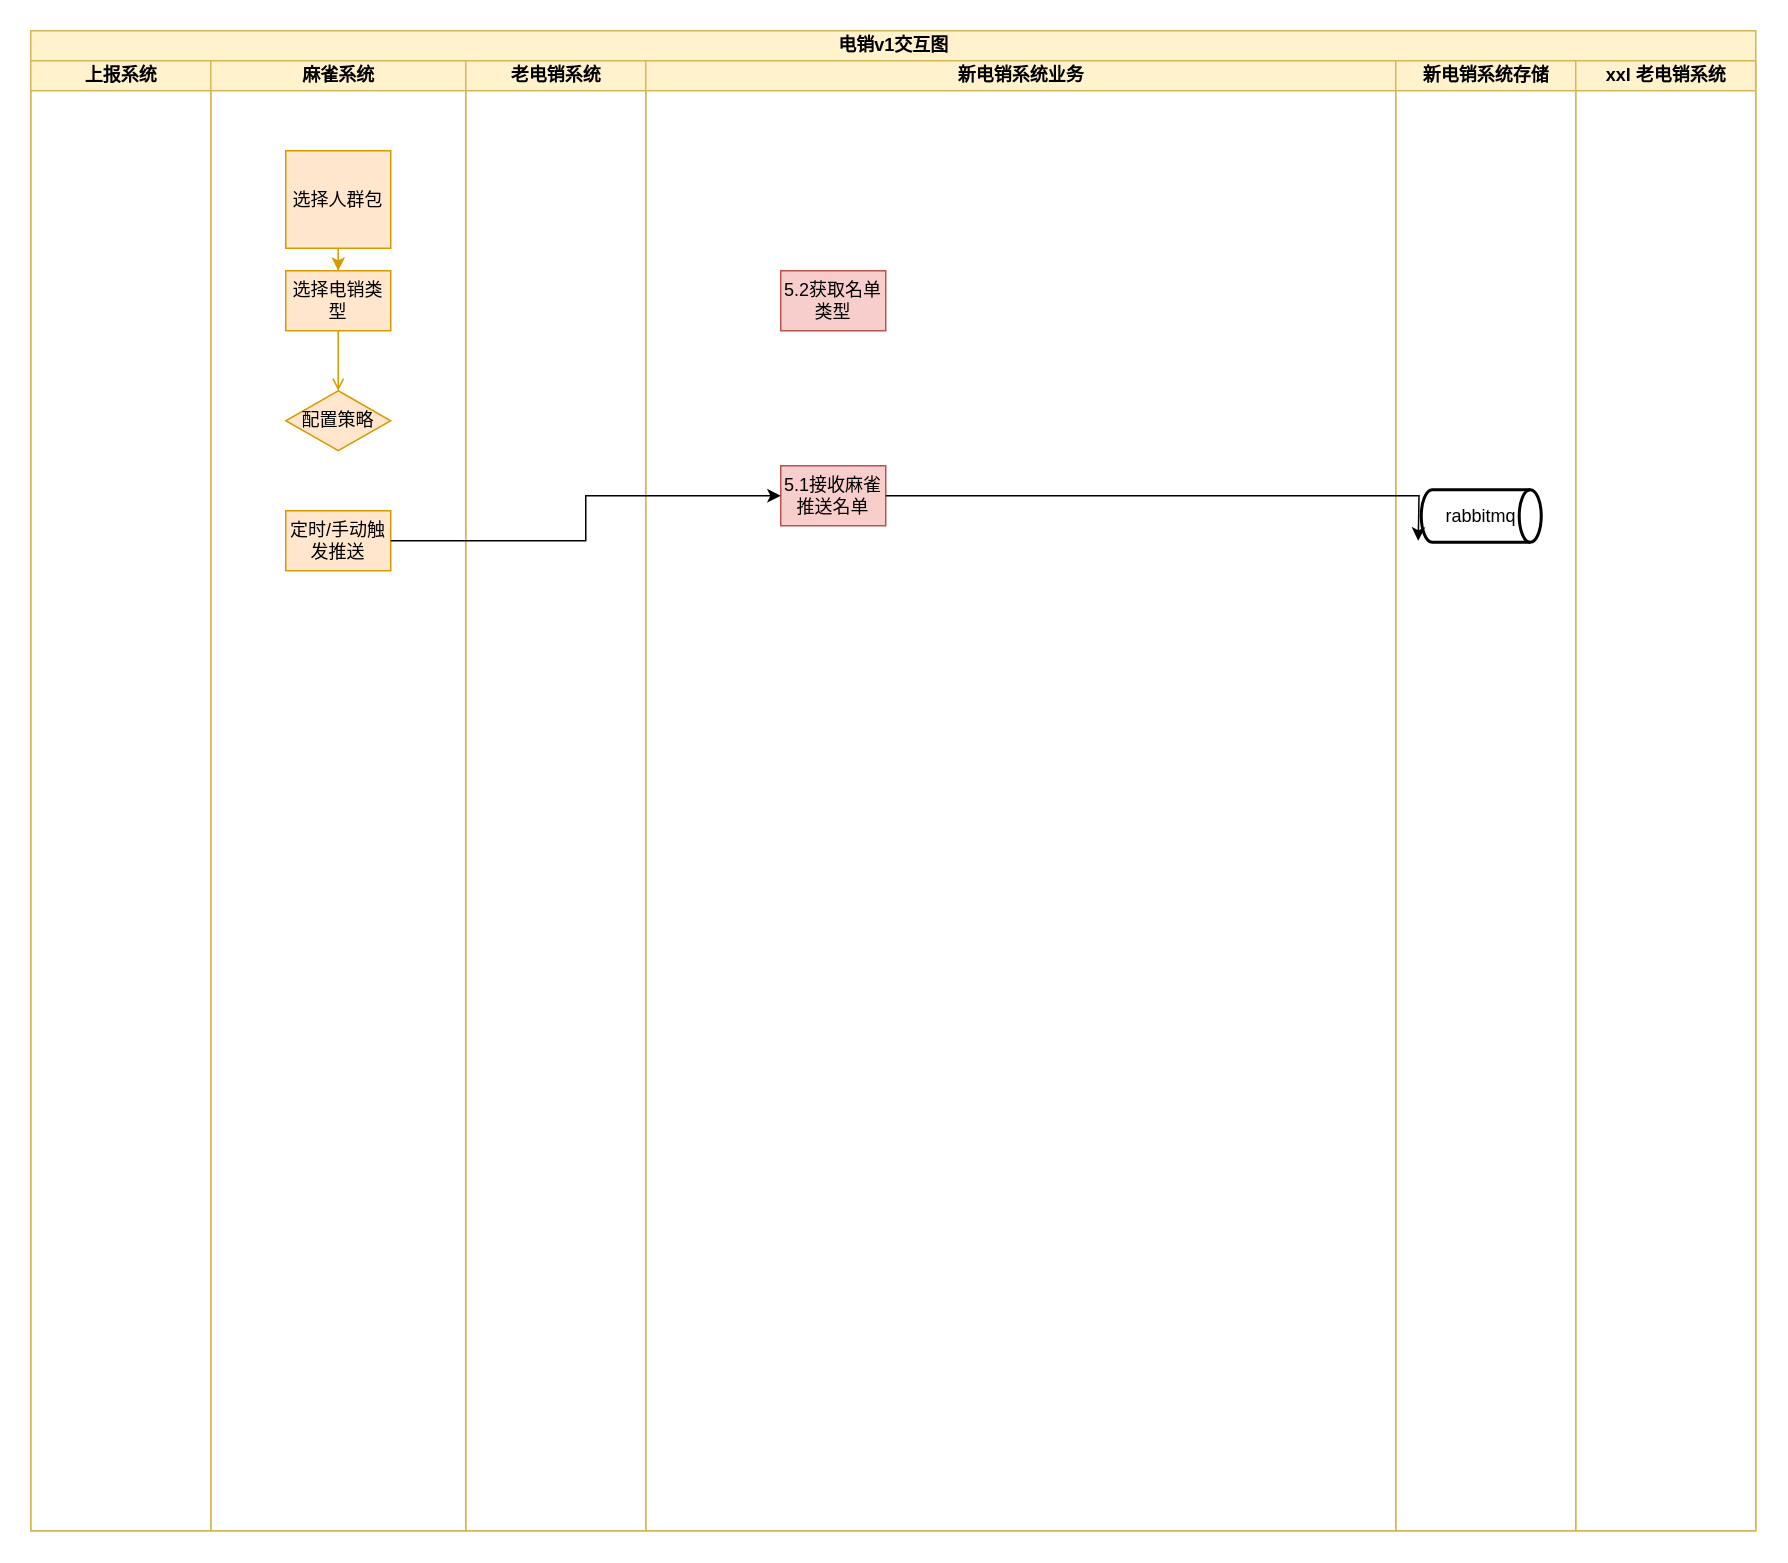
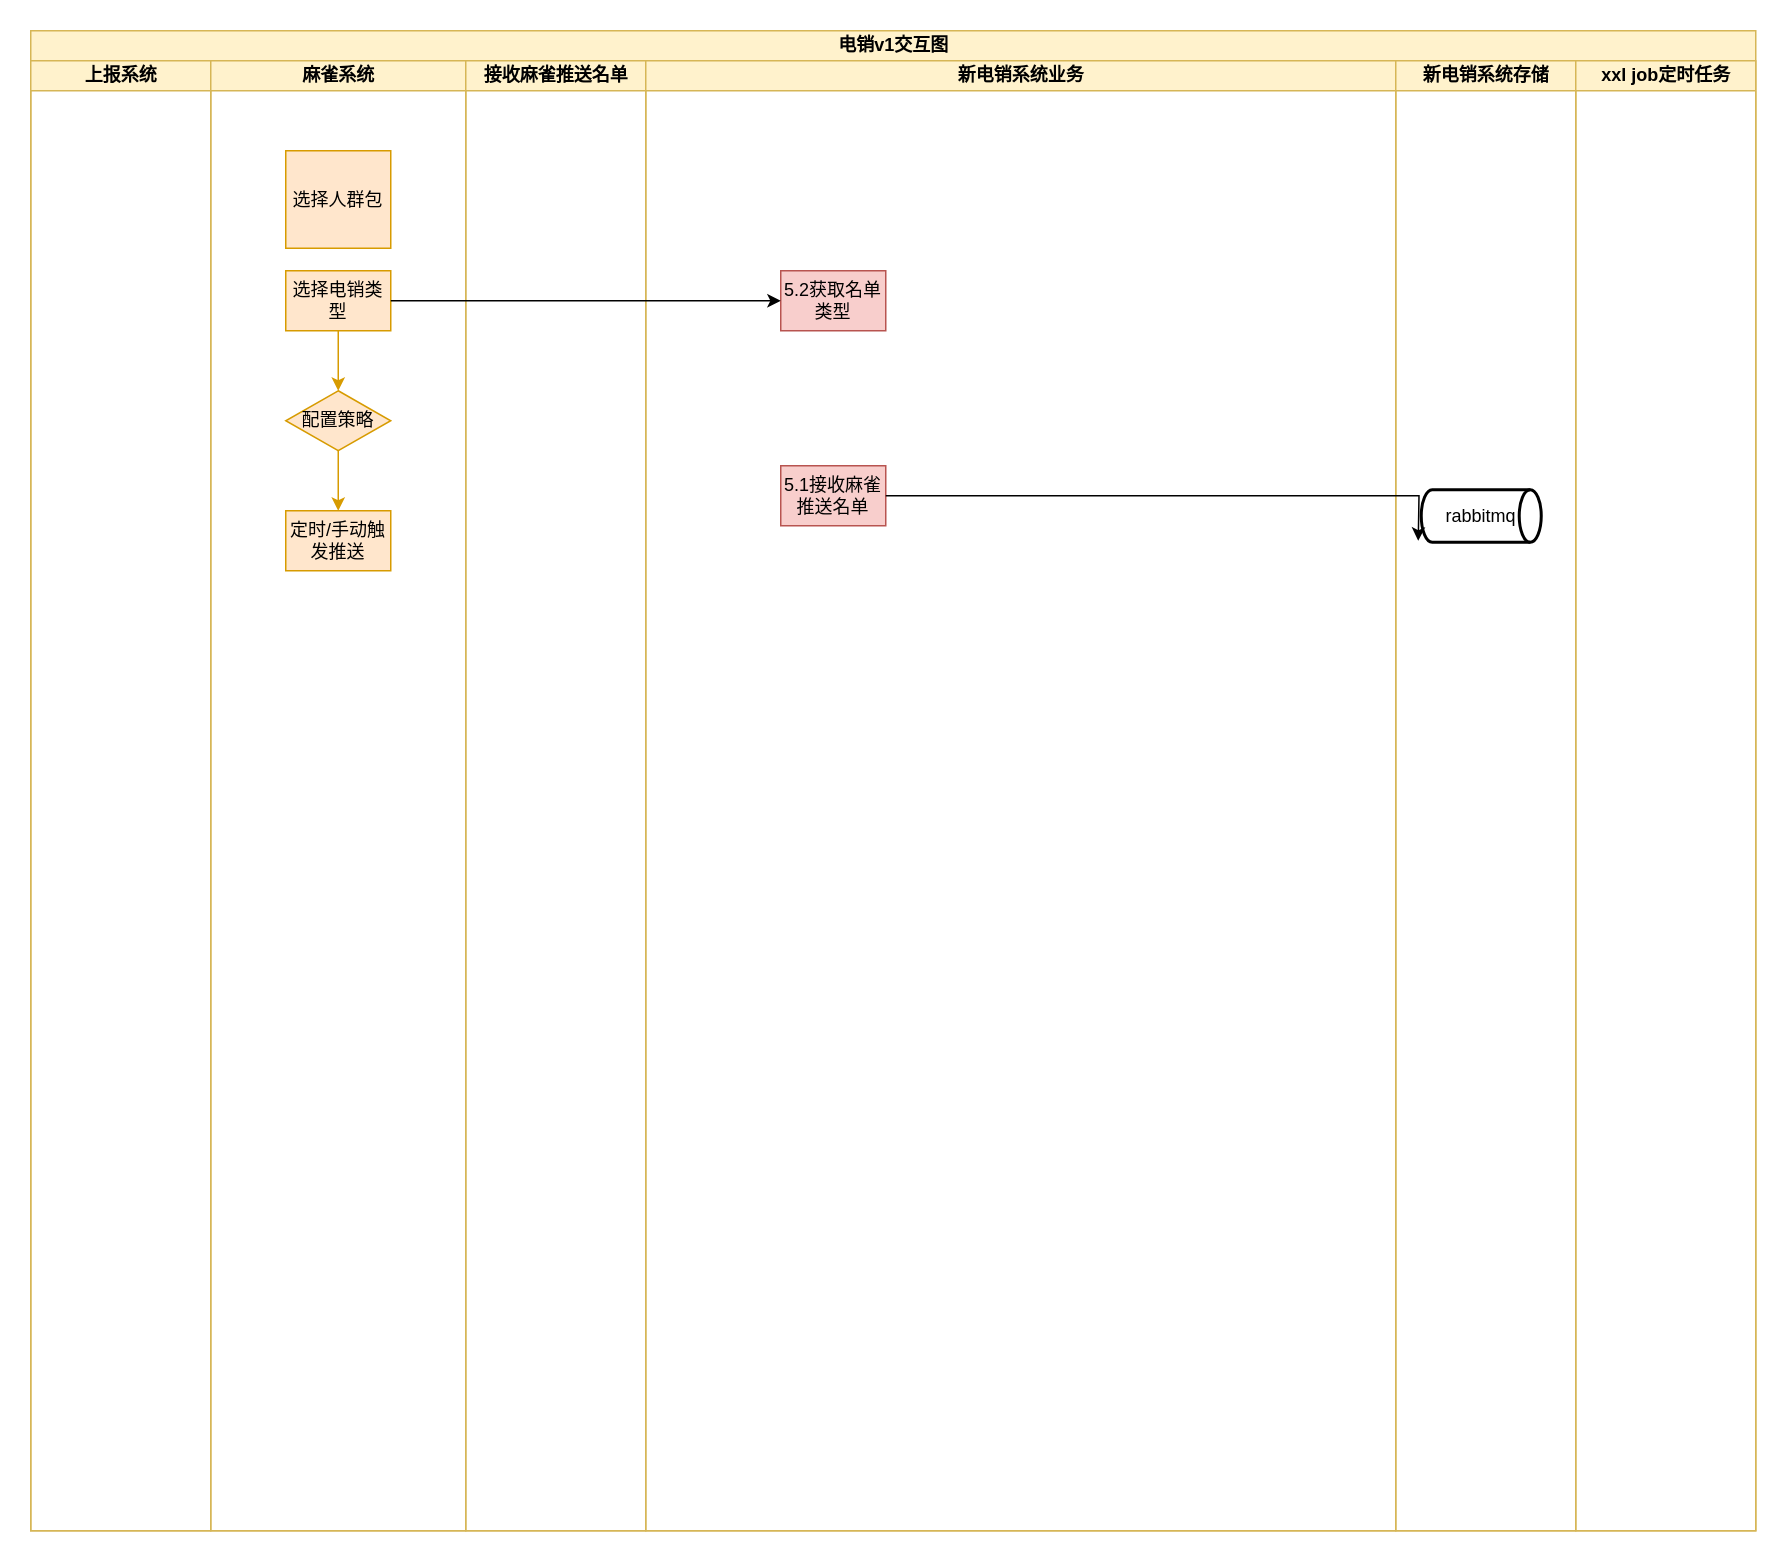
(557, 76) -> (557, 76)
(1667, 76) -> (1667, 76)
(338, 259) -> none
none -> (581, 301)
(338, 381) -> (338, 379)
none -> (338, 476)
(586, 524) -> none
